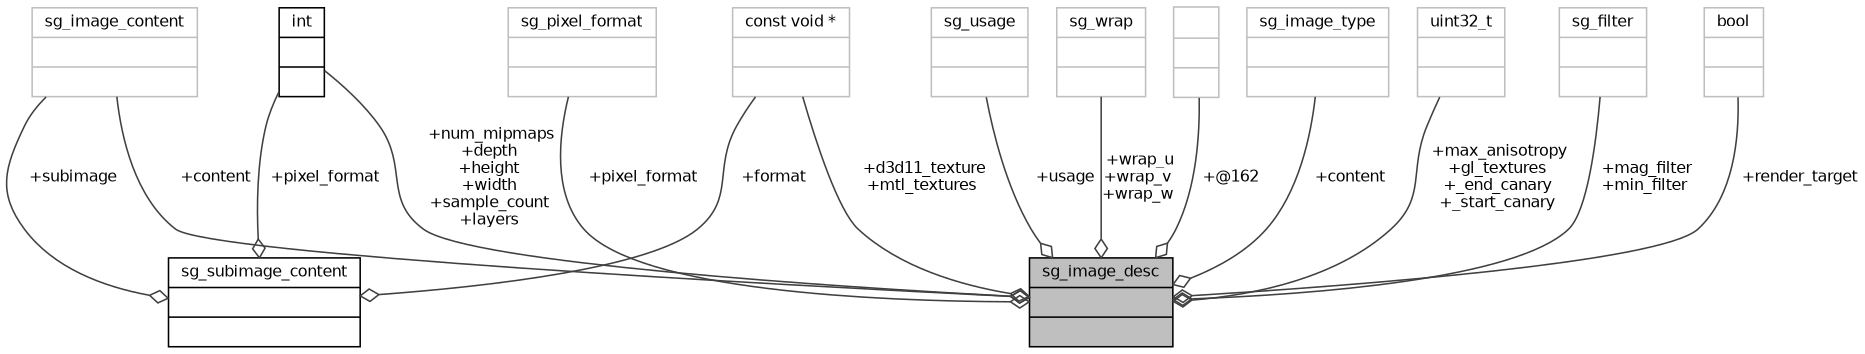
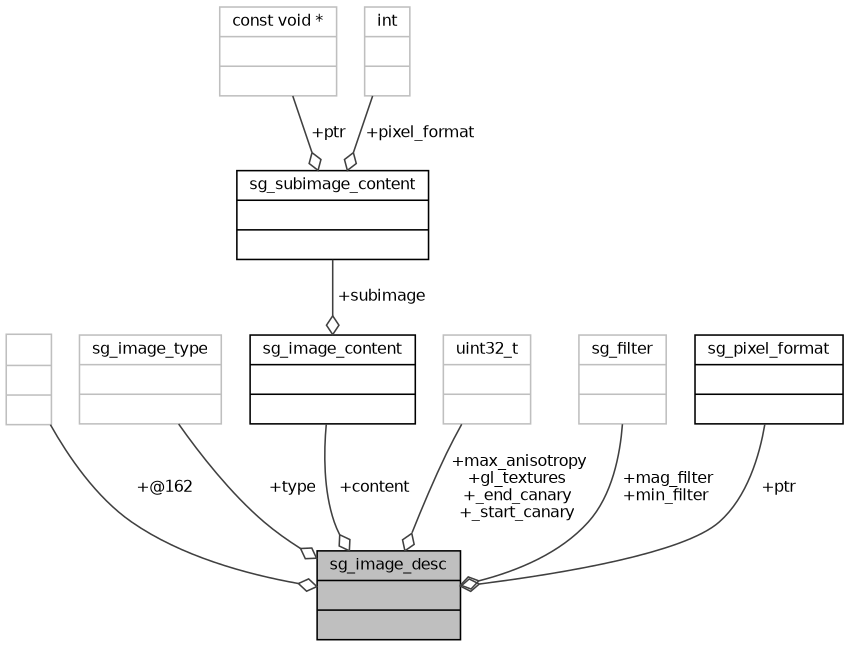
(115, 52) -> (333, 379)
(302, 52) -> (387, 51)
(582, 52) -> (769, 379)
(980, 52) -> none
(1101, 52) -> none
(1734, 52) -> none
(641, 178) -> (776, 488)
(772, 178) -> (326, 133)
(1348, 178) -> (291, 488)
(24, 228) -> (333, 288)
(867, 236) -> none
(560, 260) -> none
